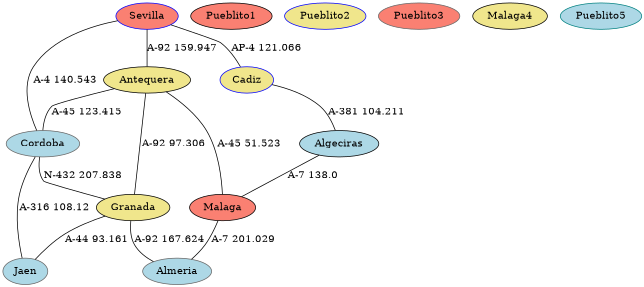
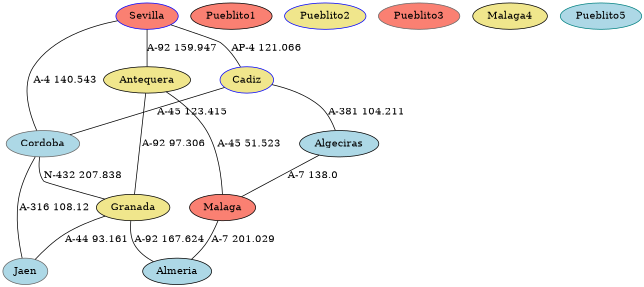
(70, 100) -> (151, 110)
(177, 271) -> (177, 271)
